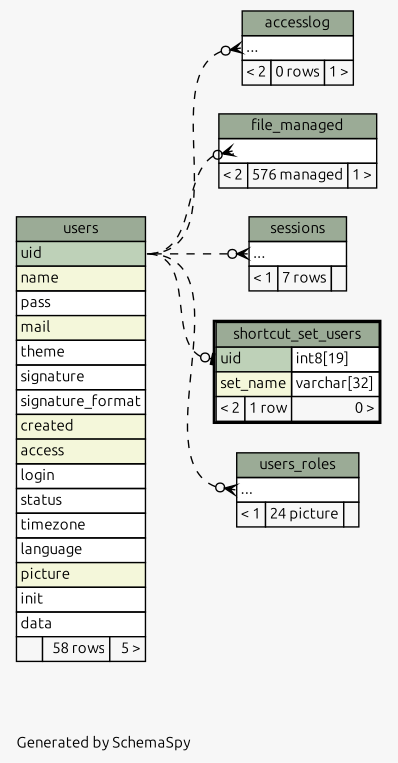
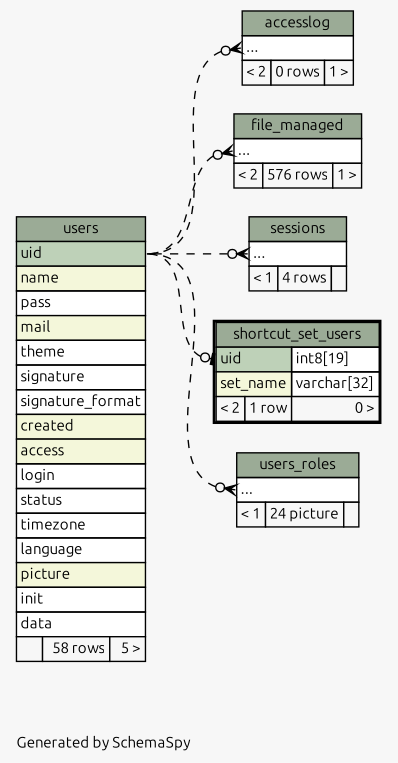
(298, 175) -> (298, 175)
(305, 278) -> (305, 278)
